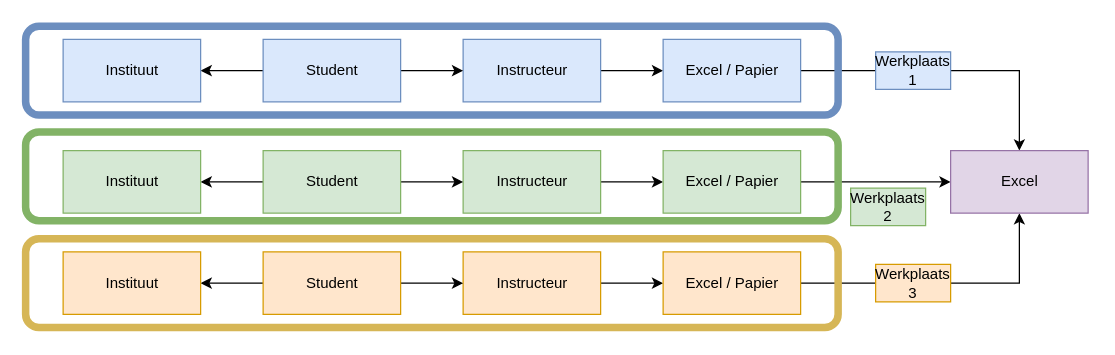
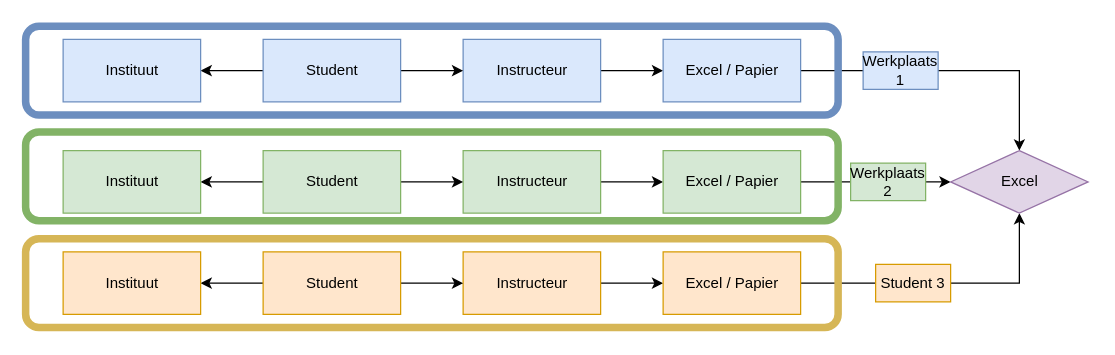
(913, 71) -> (901, 71)
(1019, 182) -> (1019, 182)
(888, 207) -> (888, 182)
(913, 283) -> (913, 283)
